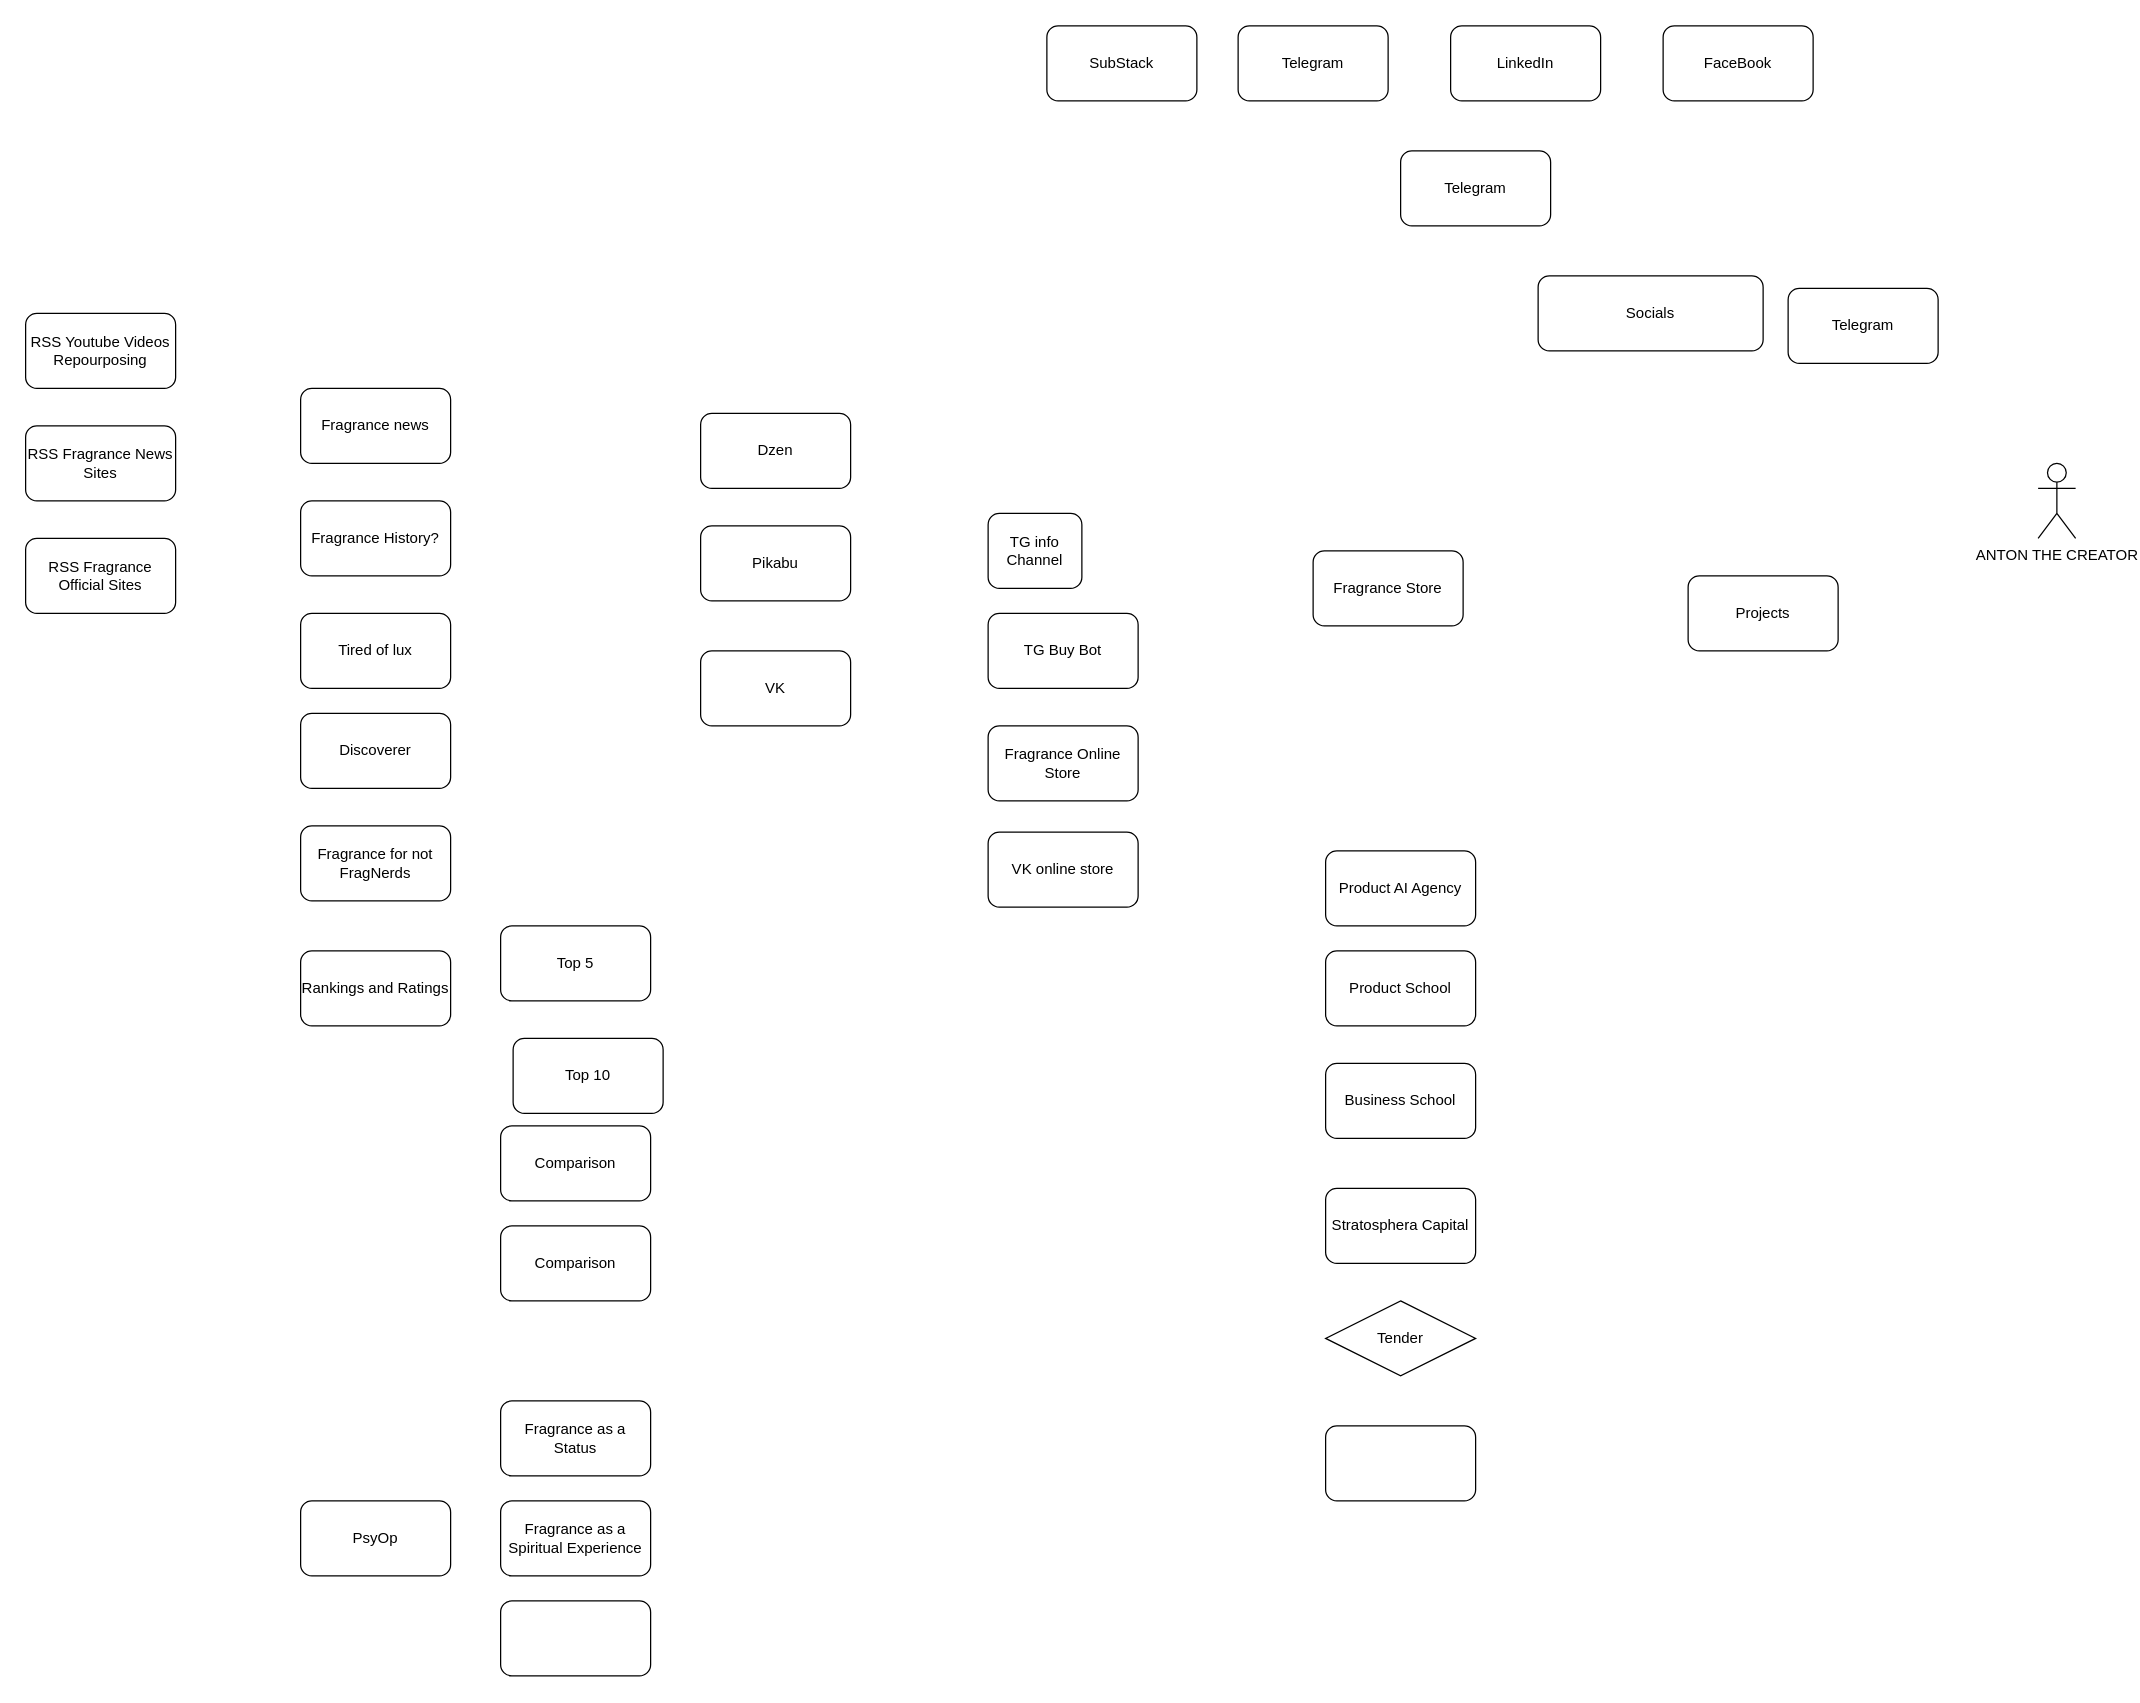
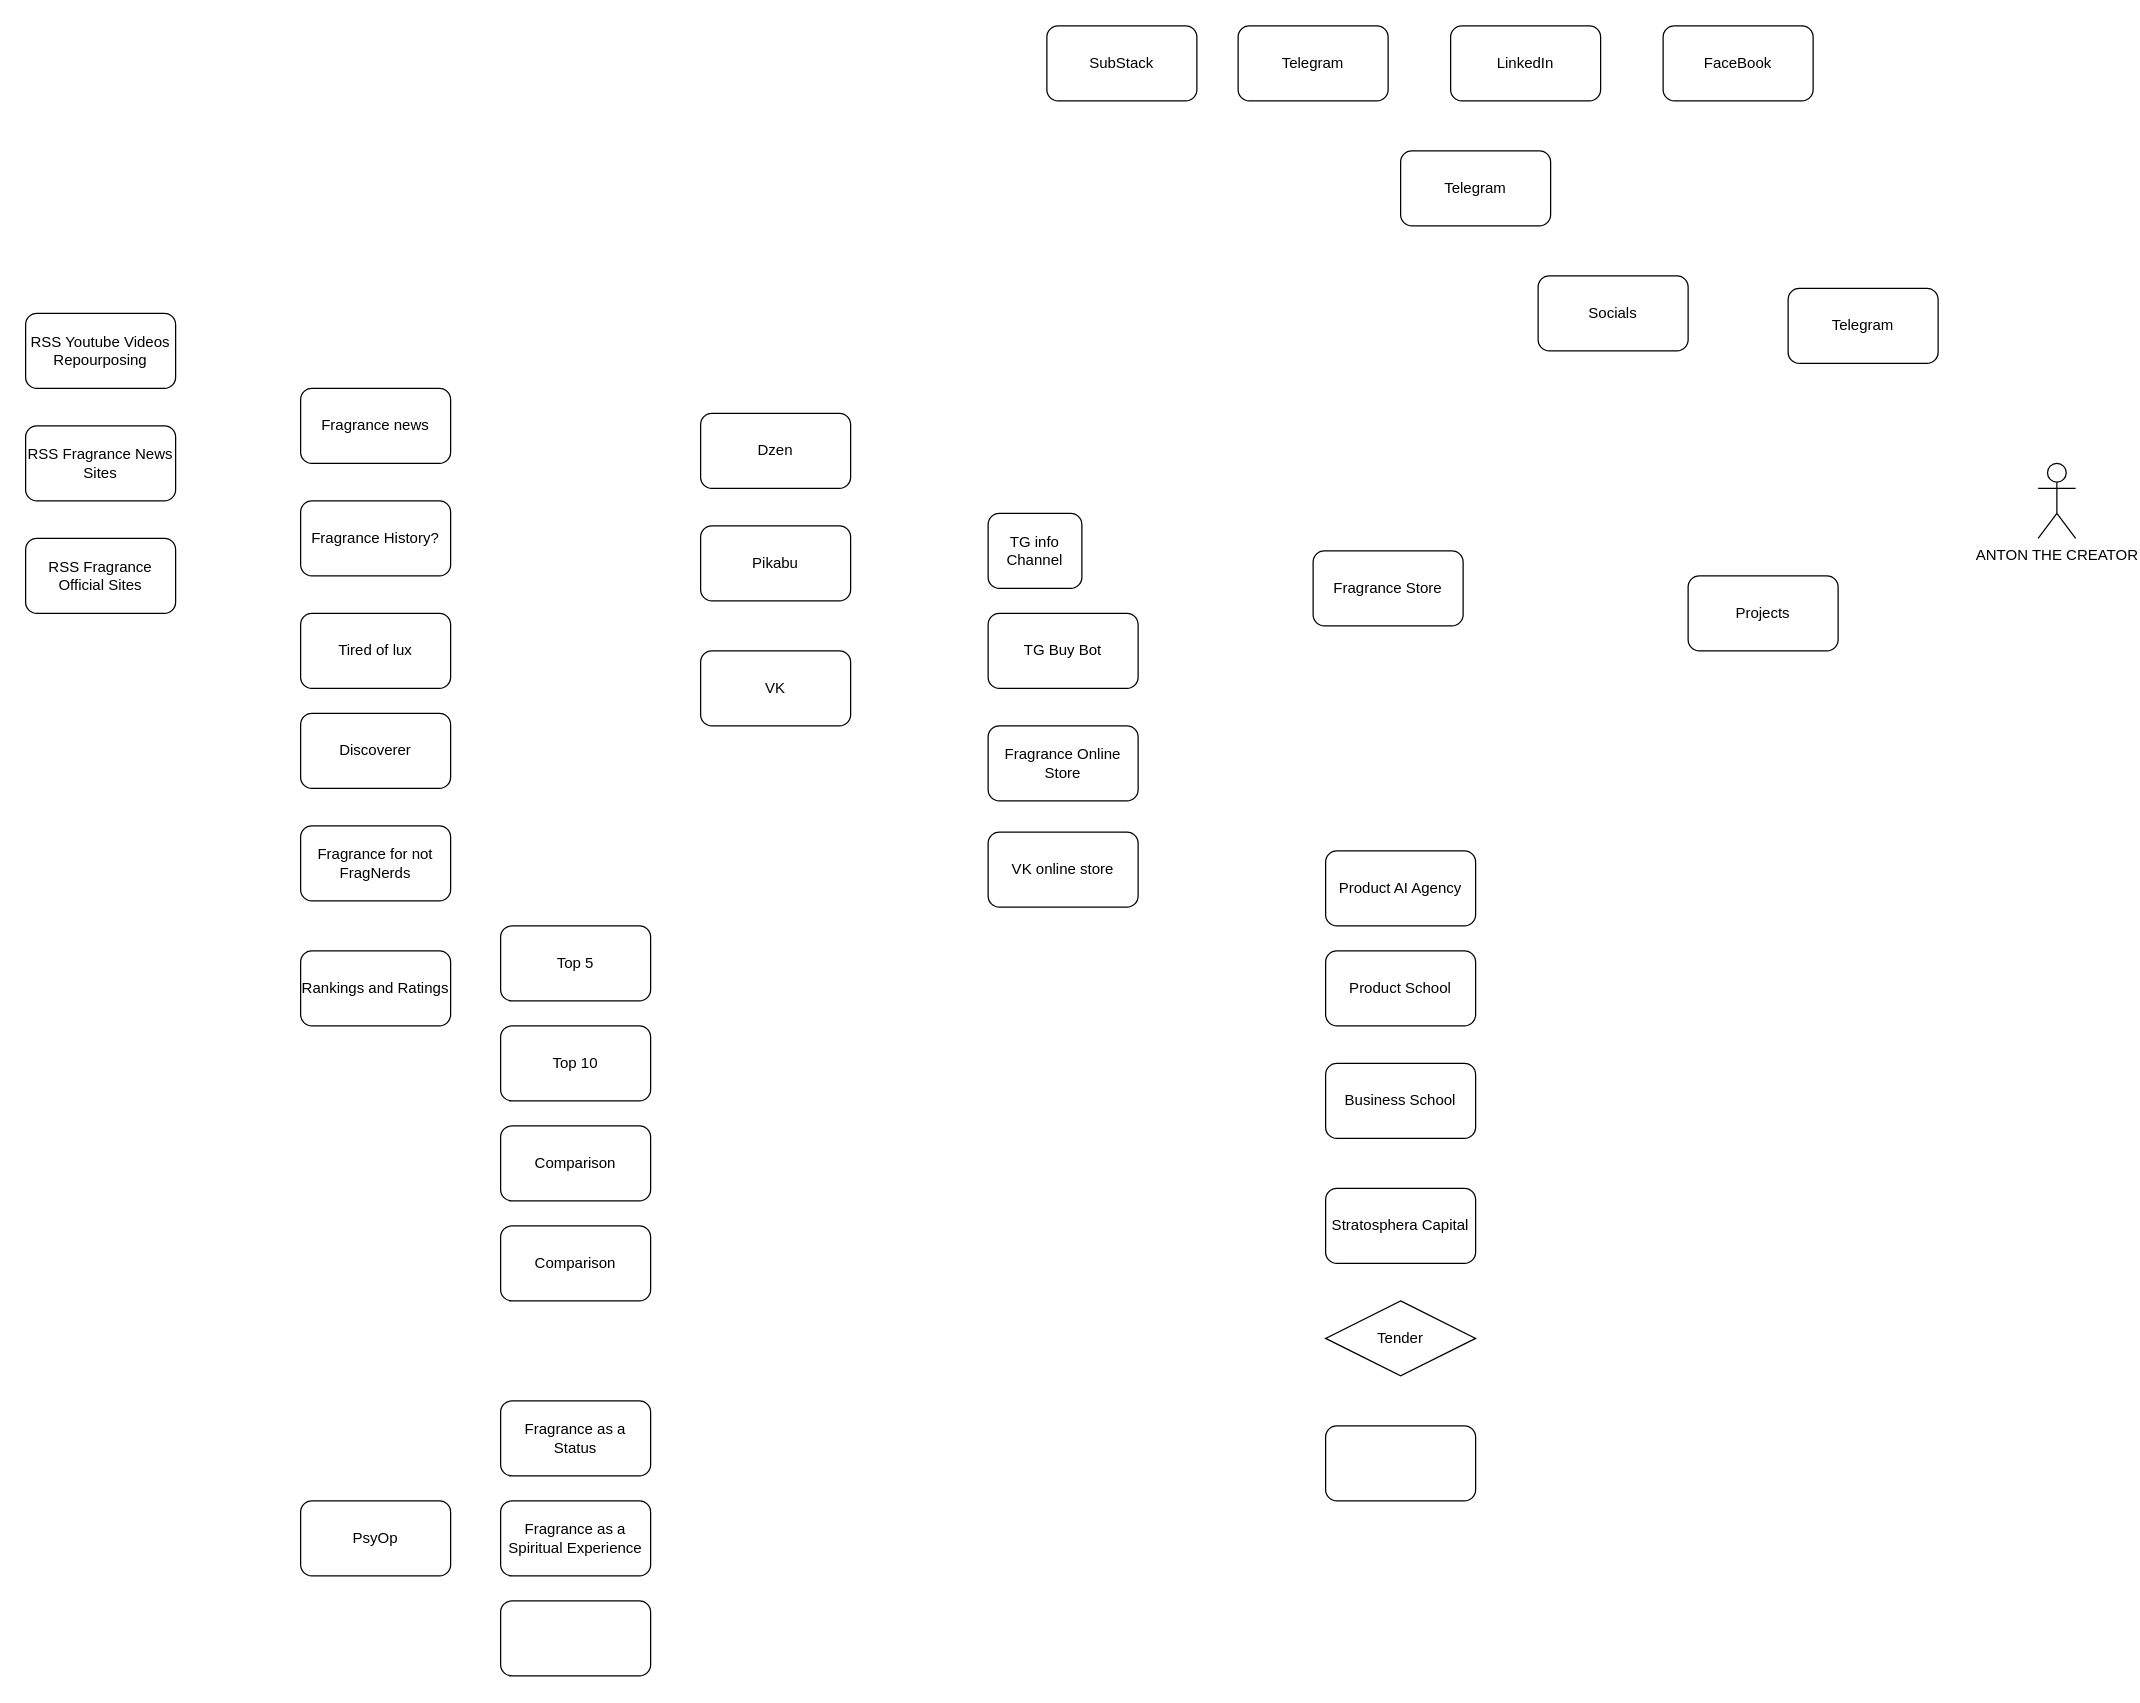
(1651, 313) -> (1613, 313)
(588, 1076) -> (576, 1063)
